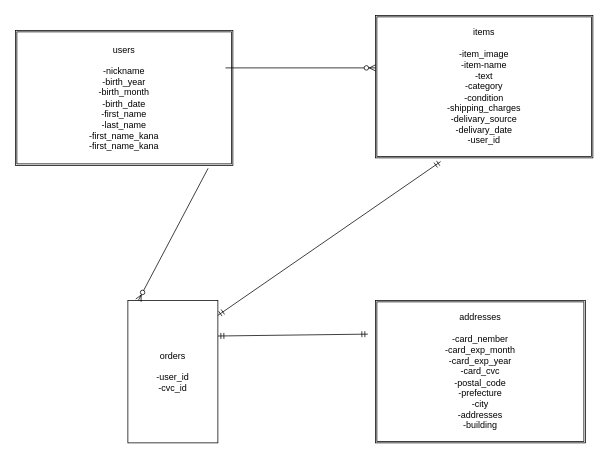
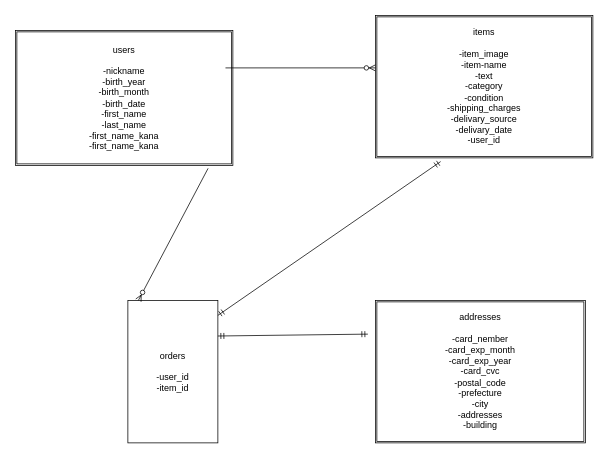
(173, 372) -> (173, 372)
